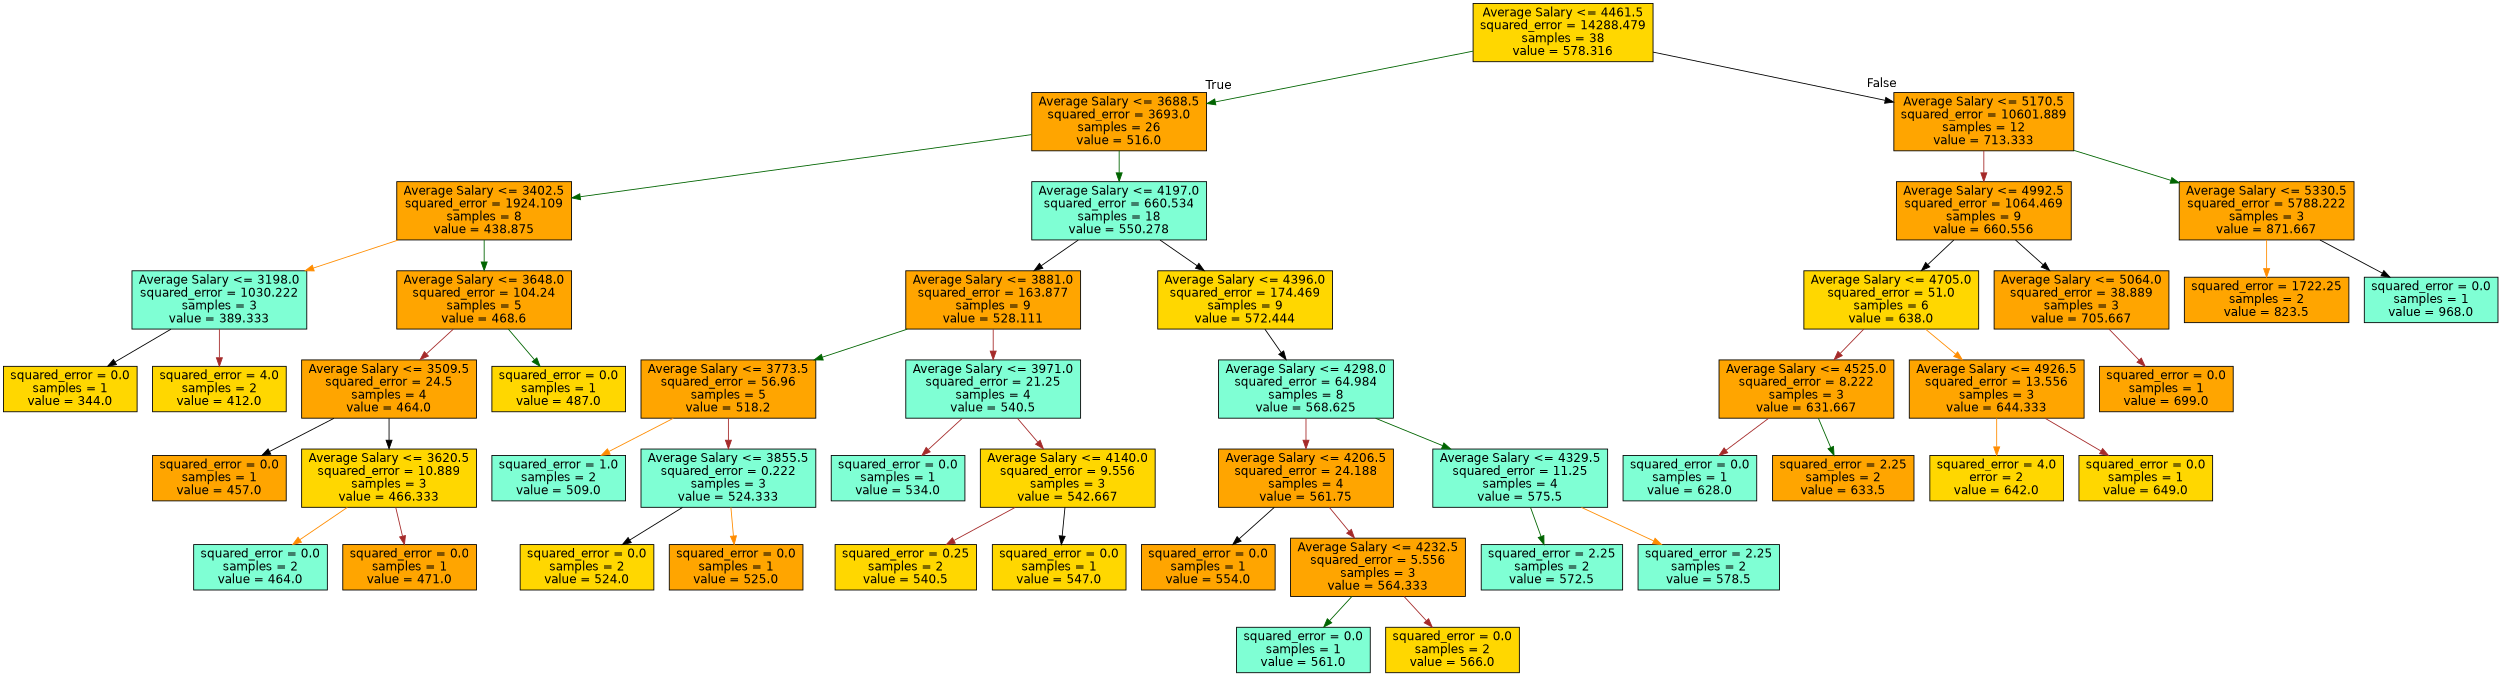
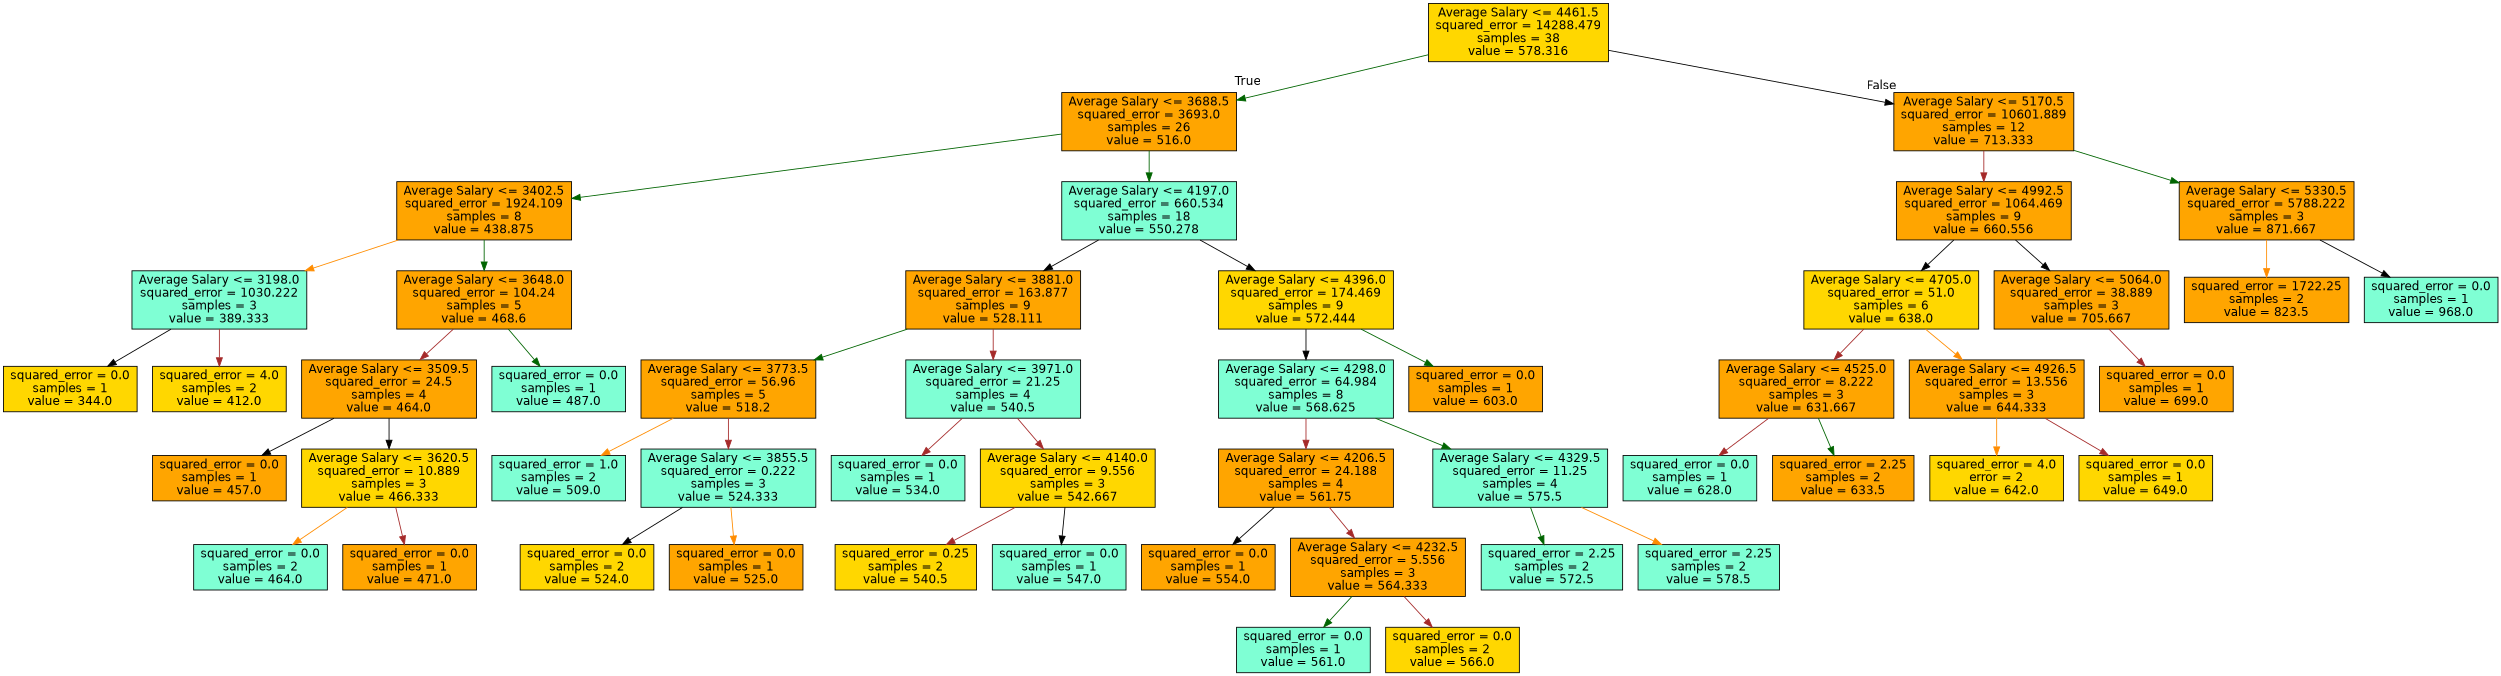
(559, 389) -> (559, 389)
none -> (1476, 389)
(1059, 567) -> (1059, 567)
